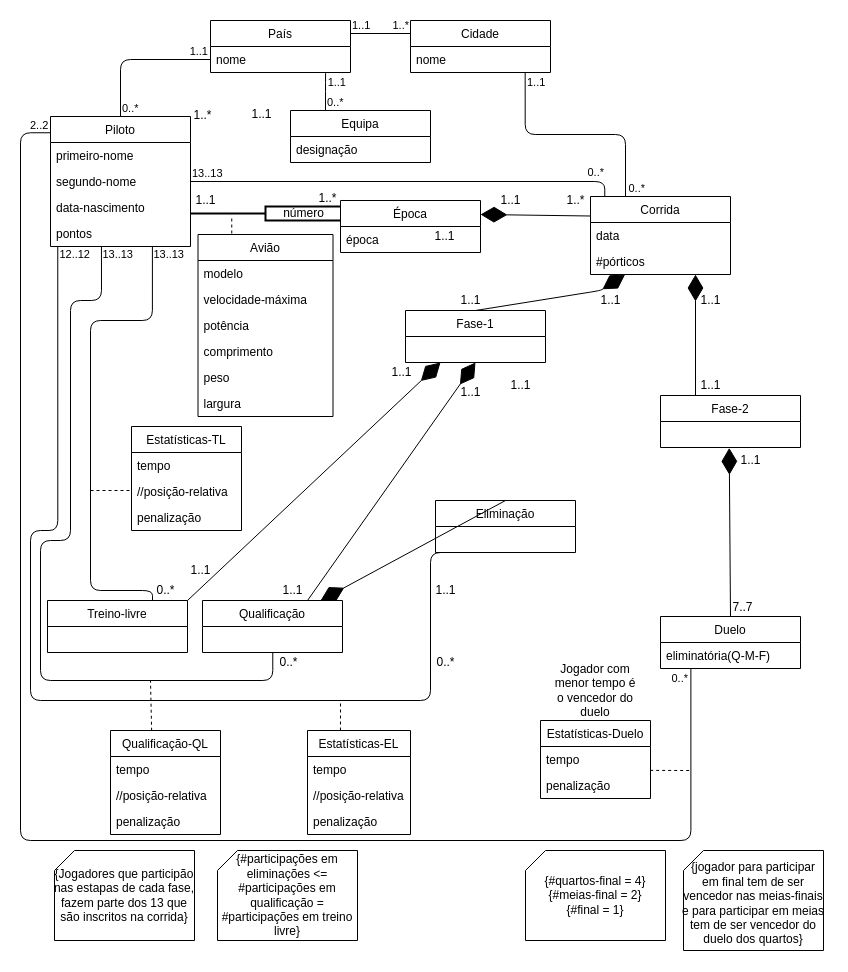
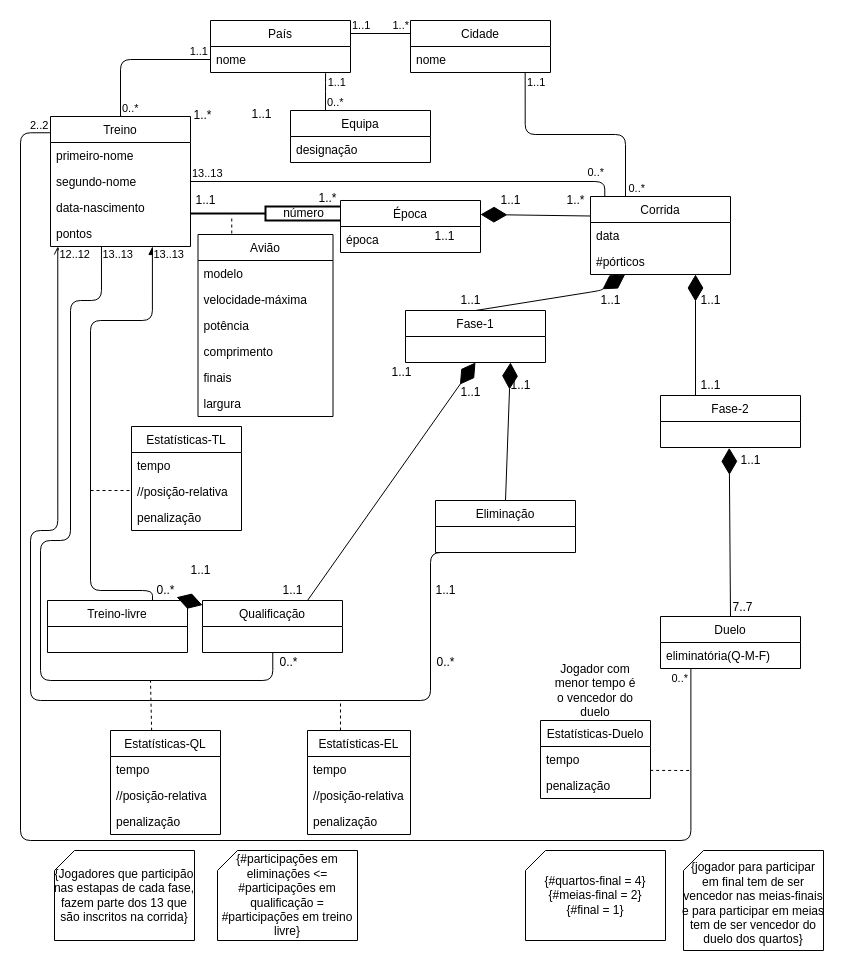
(120, 130) -> (120, 130)
(58, 249) -> (58, 251)
(152, 251) -> (152, 256)
(217, 378) -> (221, 378)
(305, 490) -> (180, 598)
(424, 545) -> (508, 443)
(165, 744) -> (165, 744)
